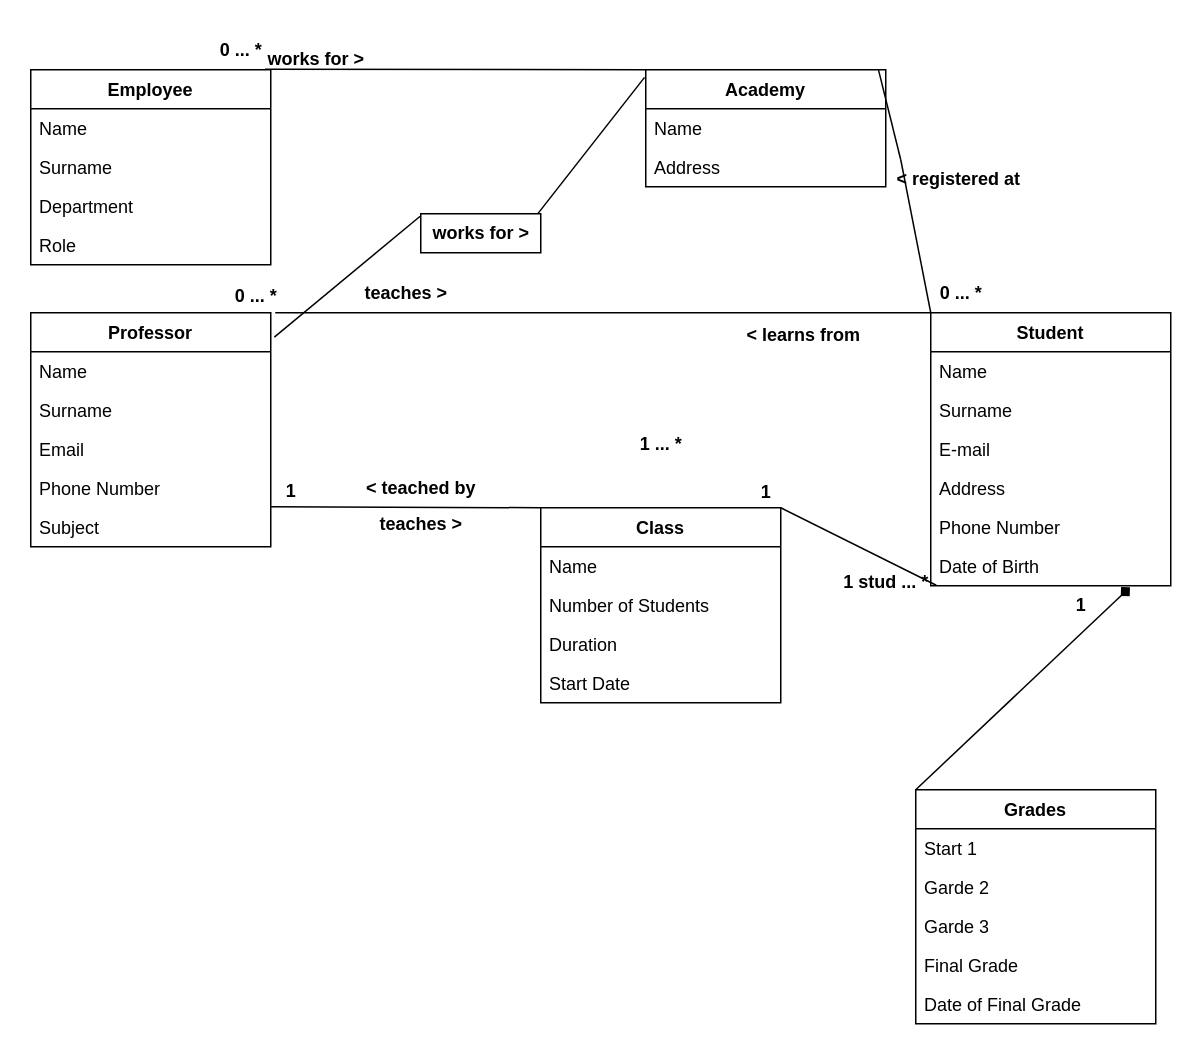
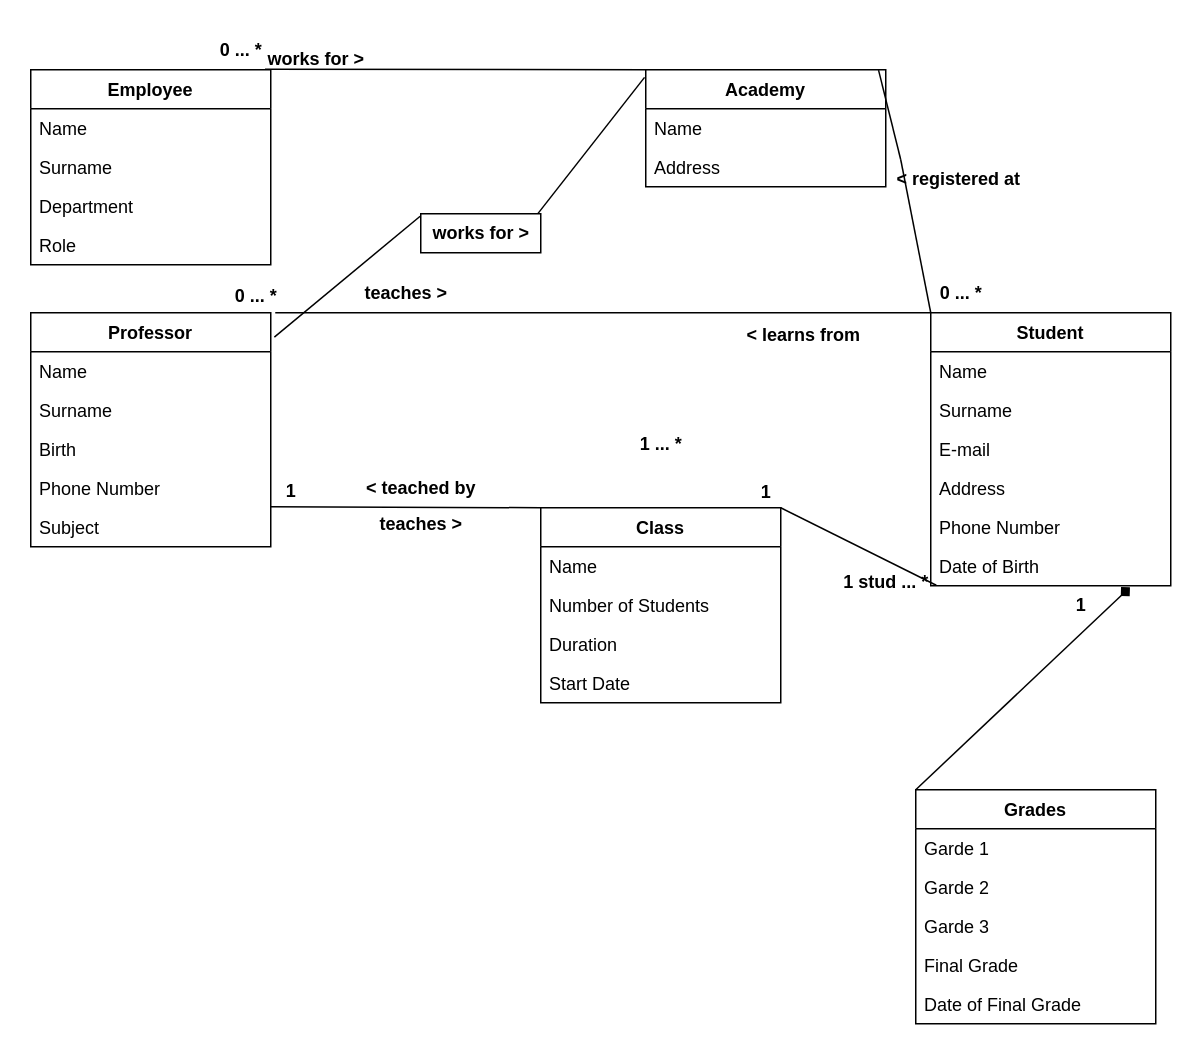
(60, 451) -> (63, 451)
(958, 850) -> (958, 850)
